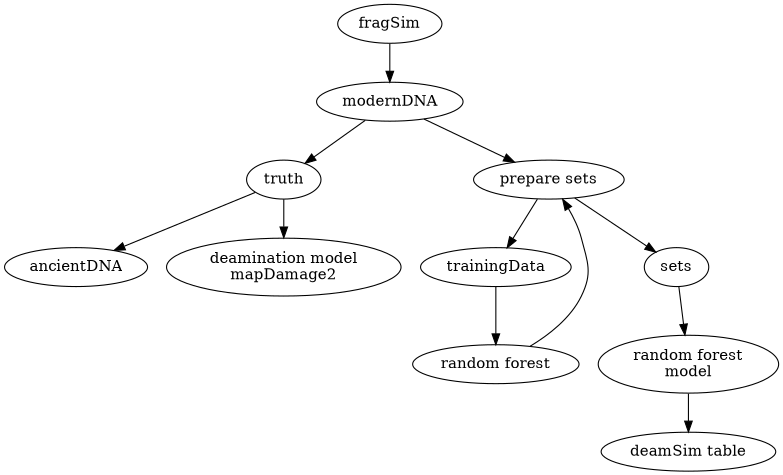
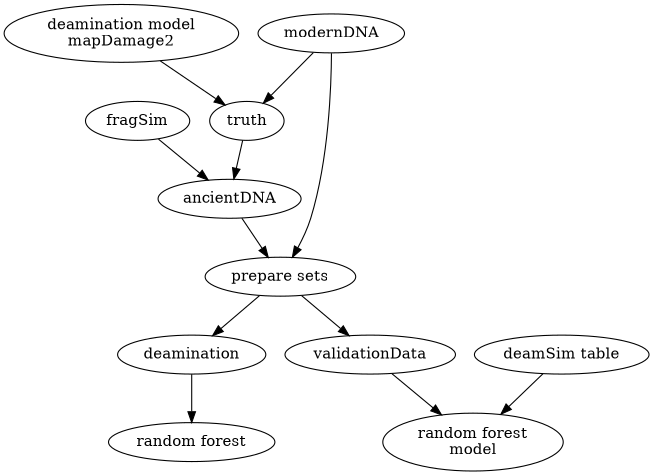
(390, 57) -> (179, 156)
(284, 213) -> (188, 80)
(496, 267) -> (192, 355)
(677, 267) -> (370, 355)
(585, 287) -> (252, 233)
(688, 407) -> (526, 390)
